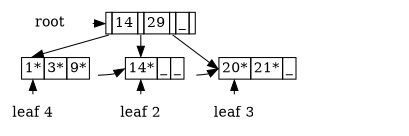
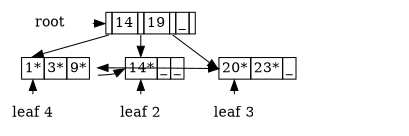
(157, 23) -> (157, 23)
(267, 68) -> (267, 68)
(203, 75) -> (158, 68)
